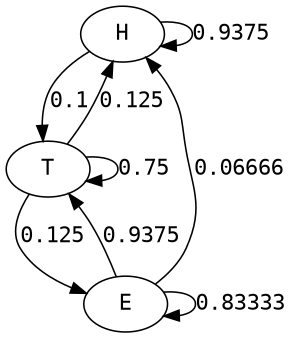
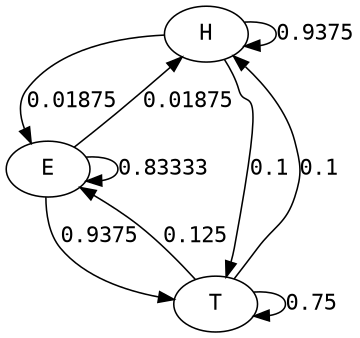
none -> (70, 56)
(132, 102) -> (319, 169)
(239, 169) -> (188, 102)
